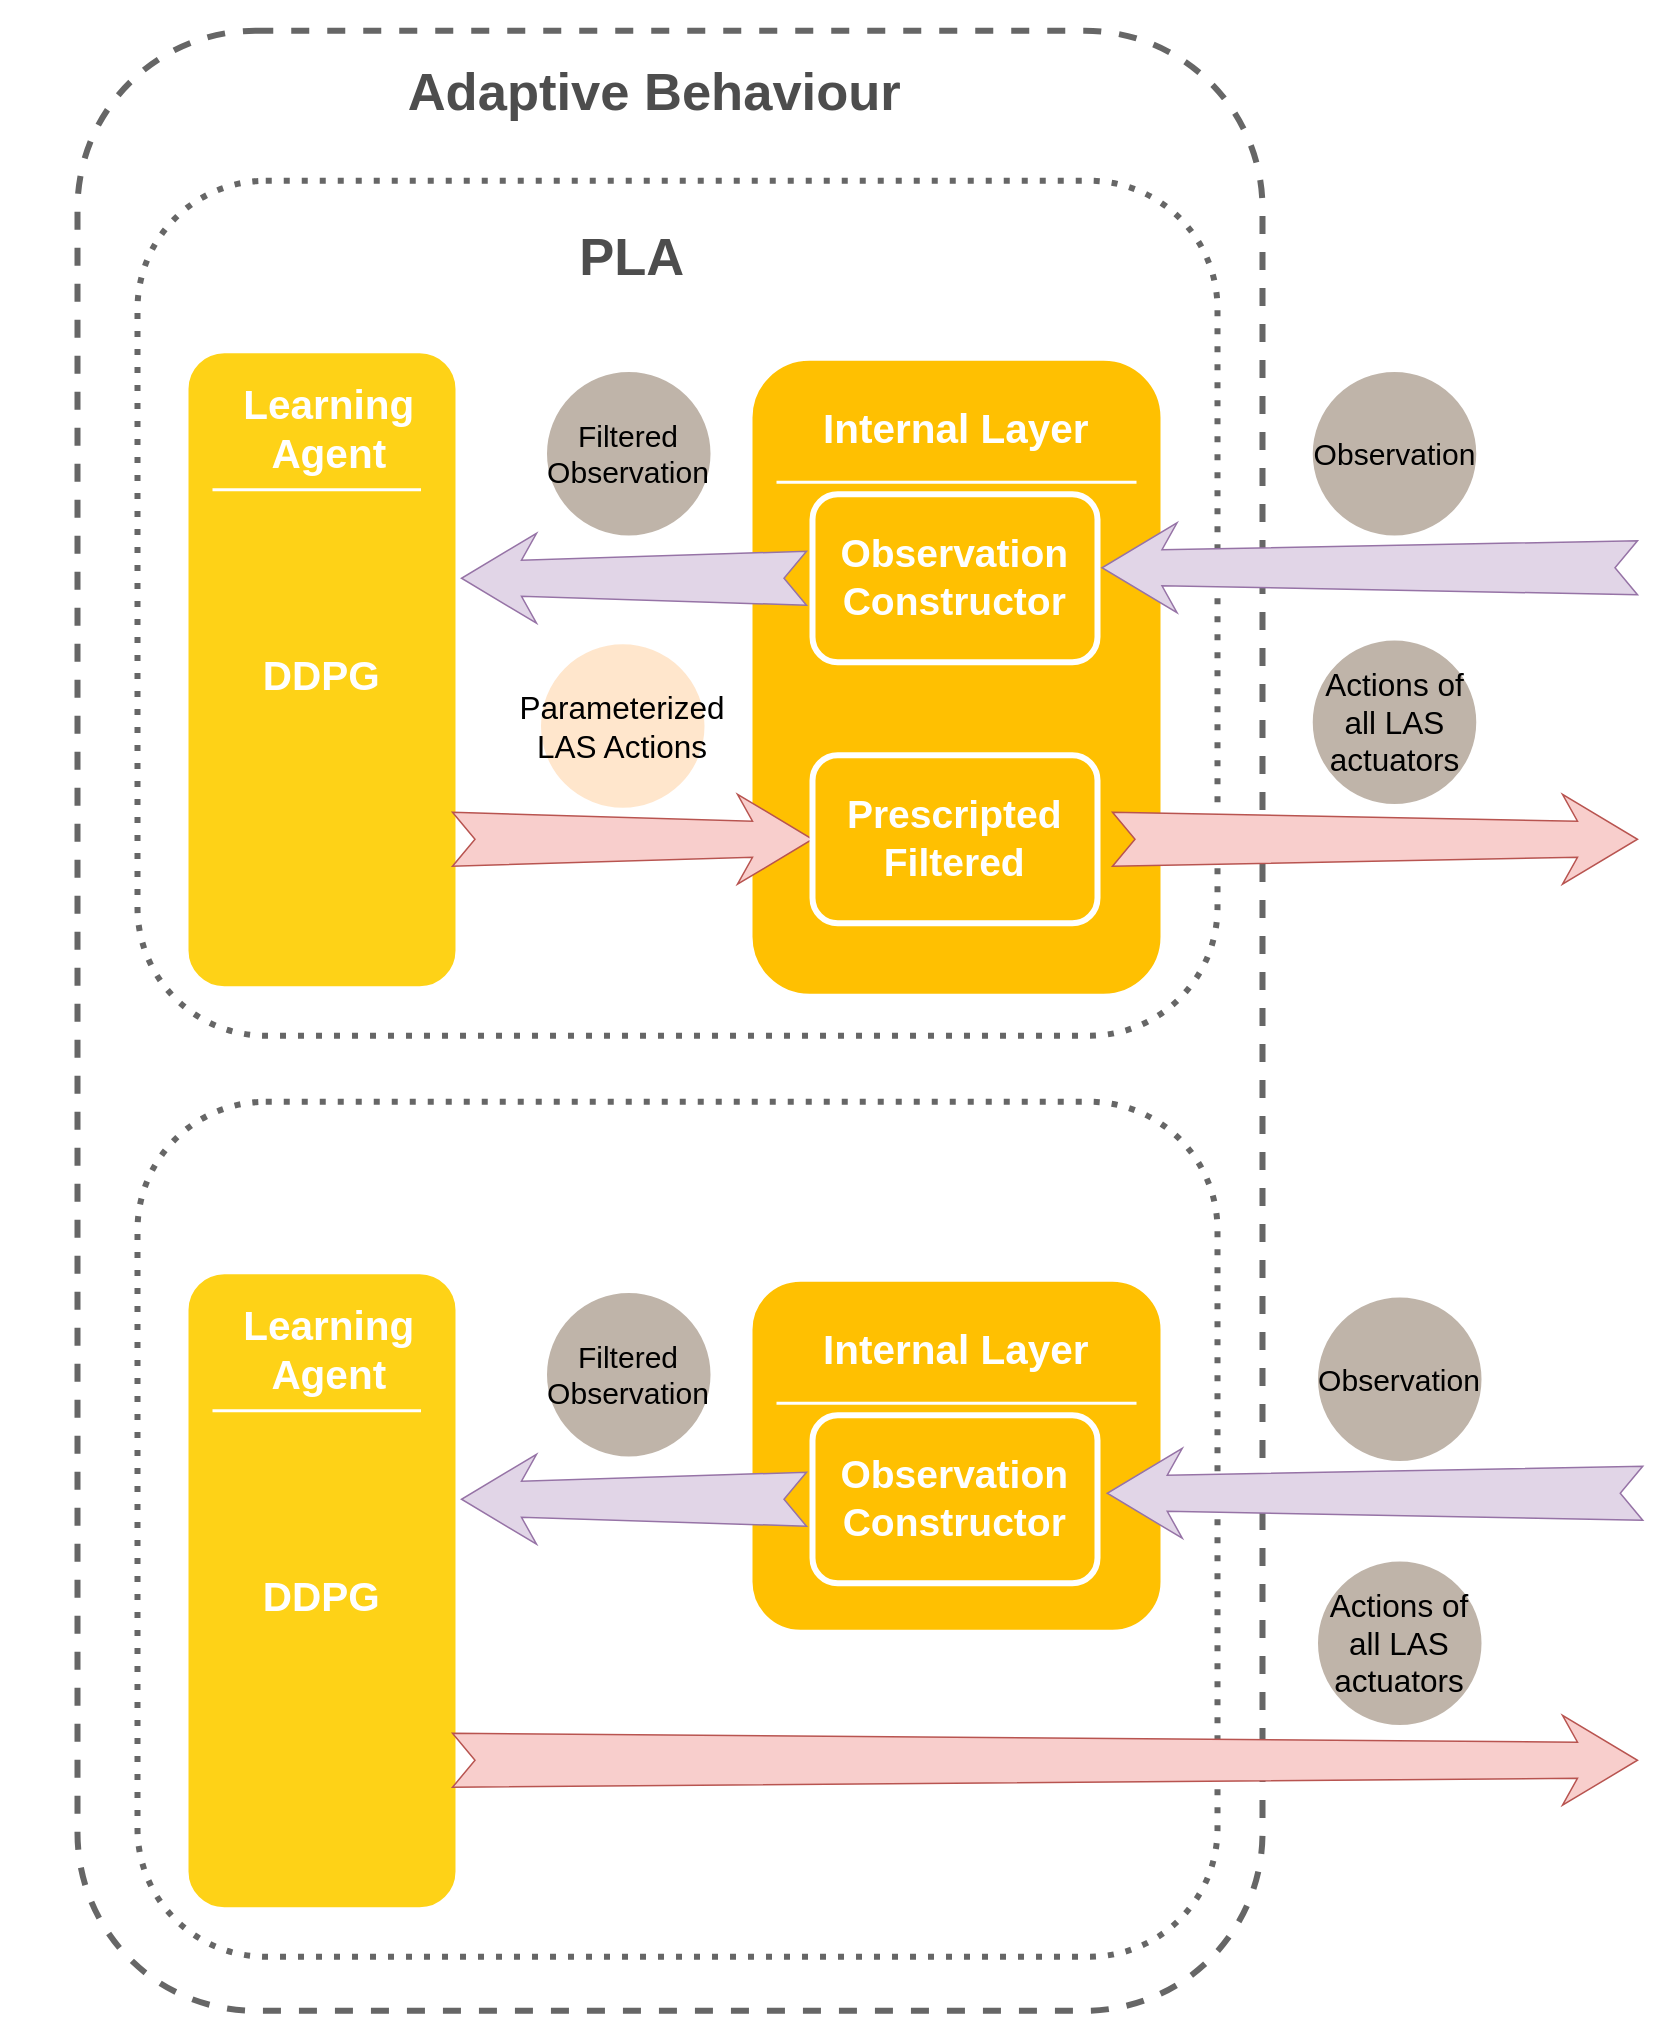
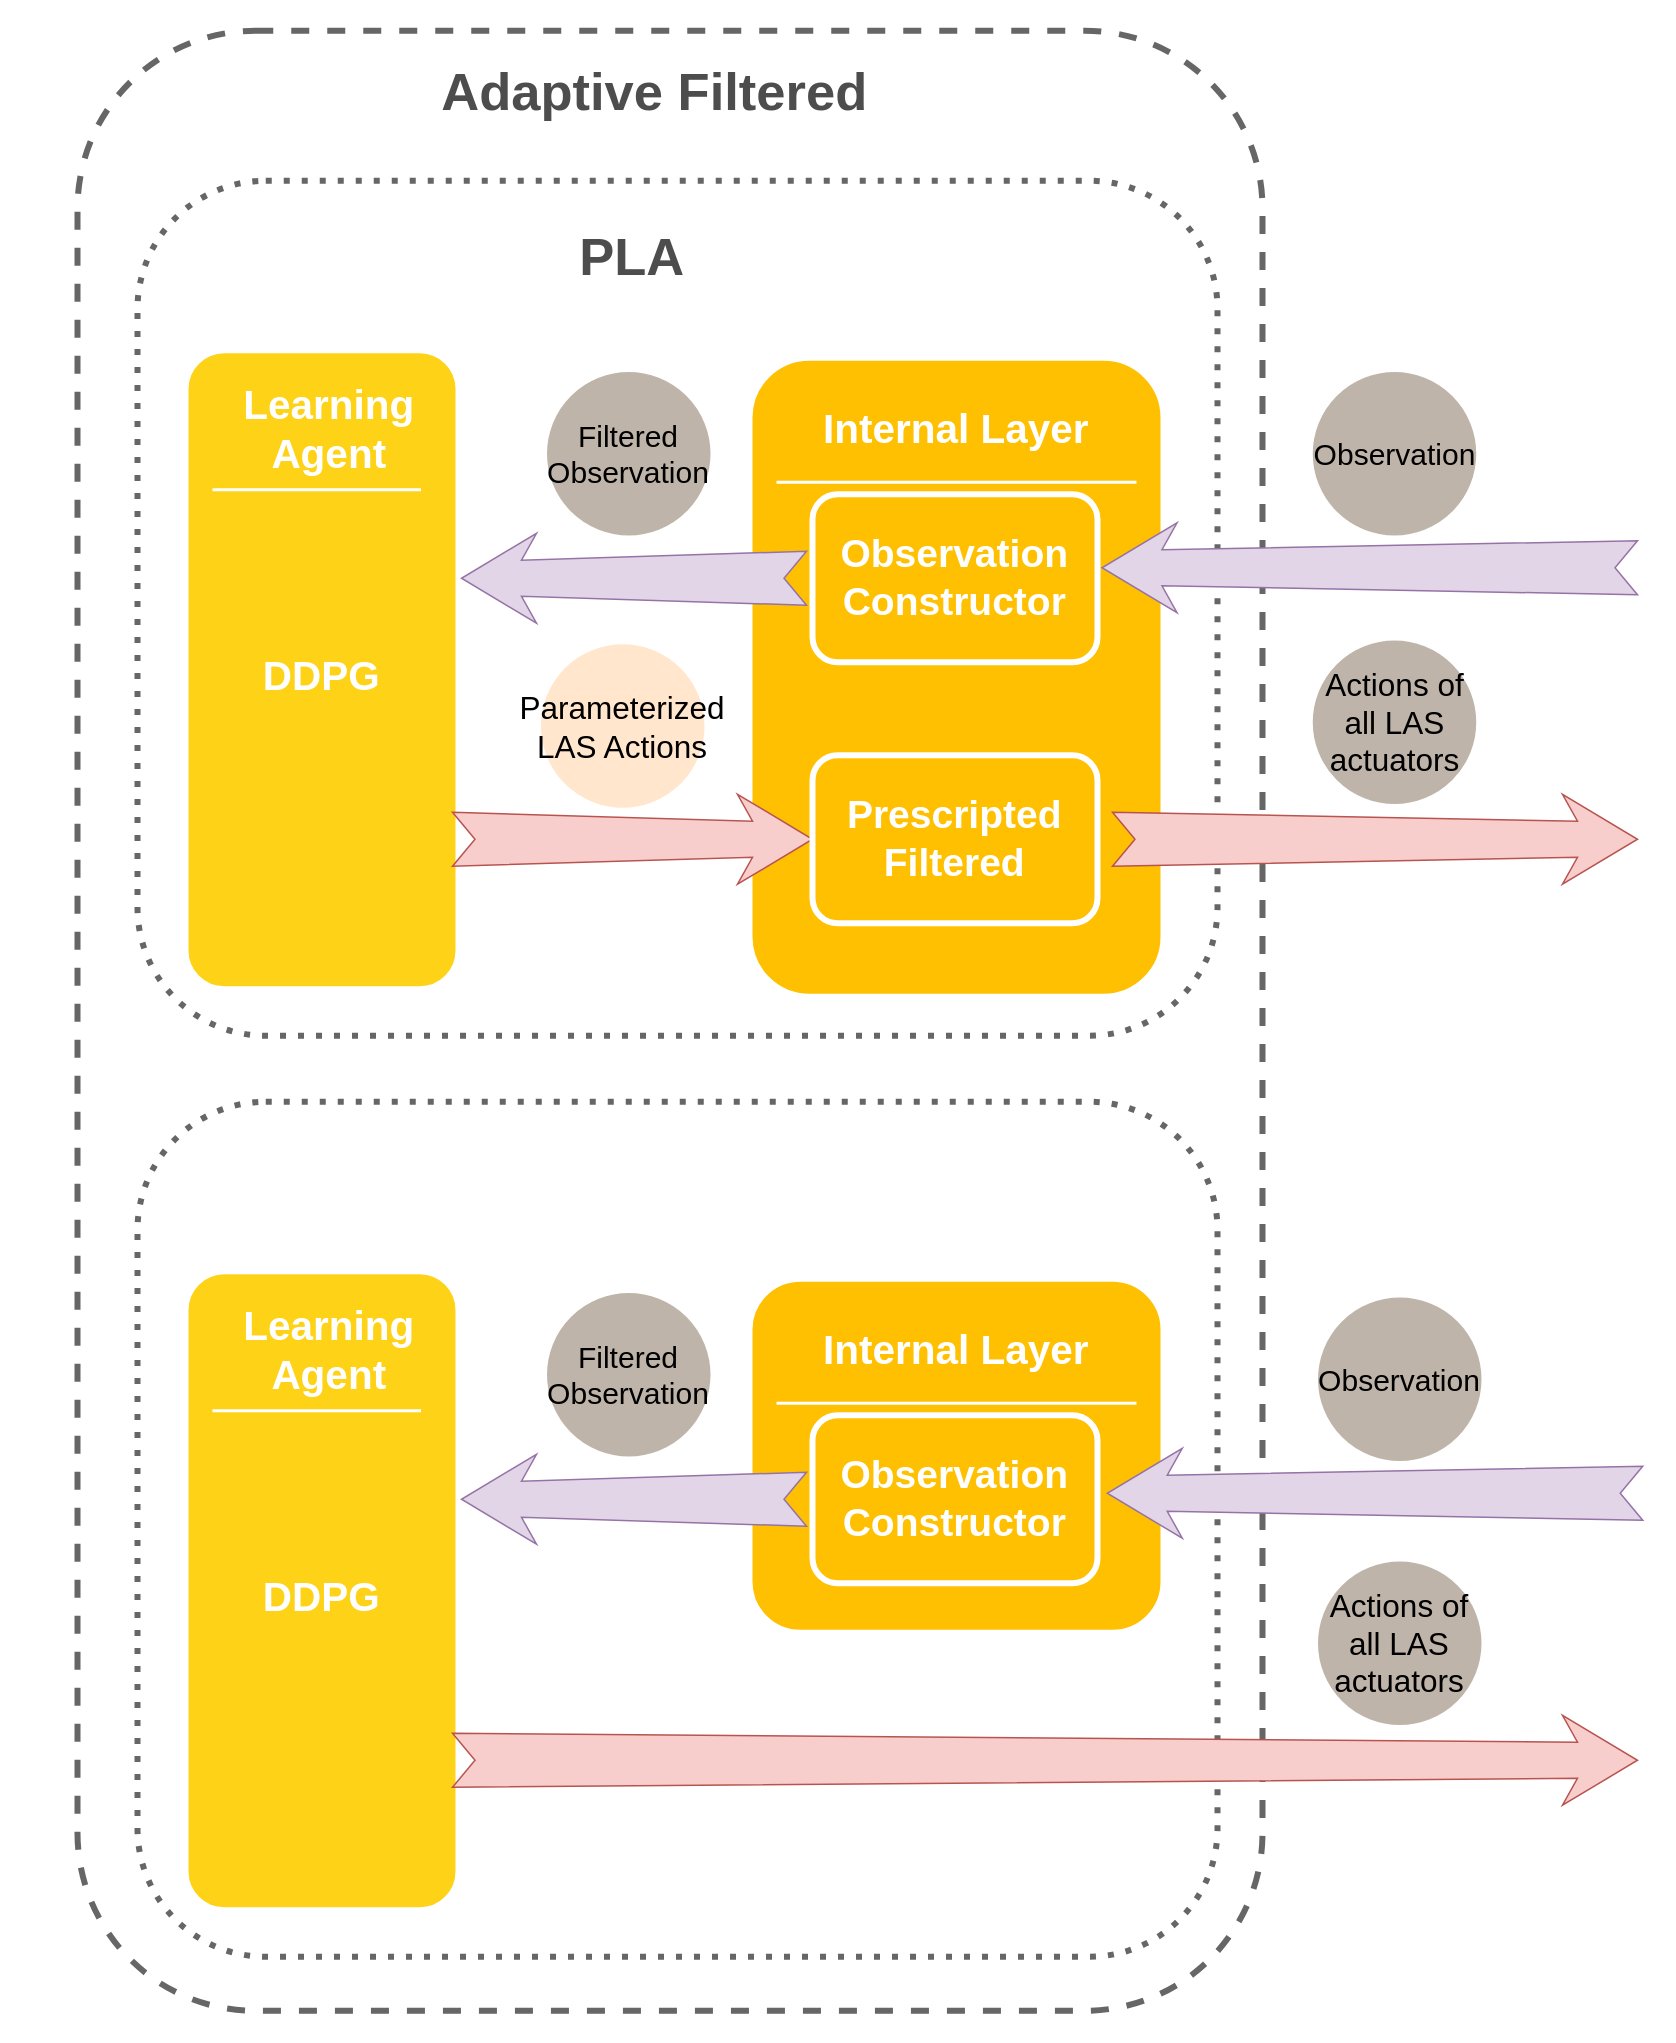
(655, 91) -> (655, 91)
